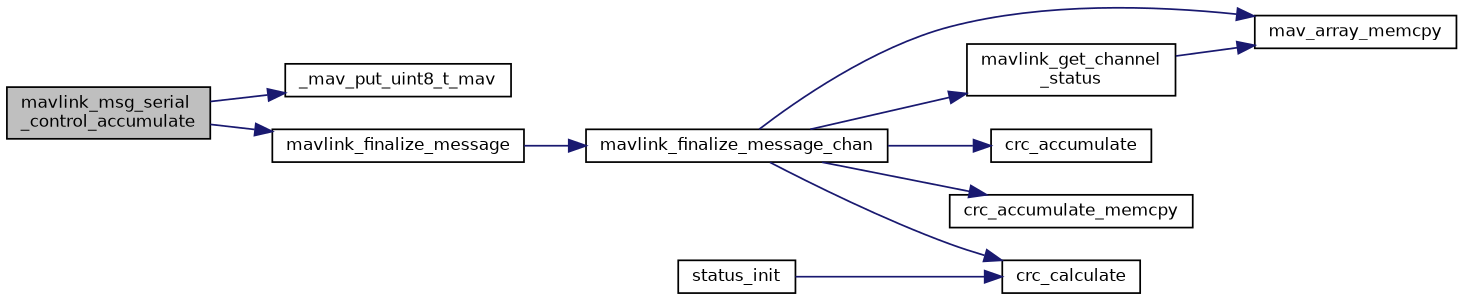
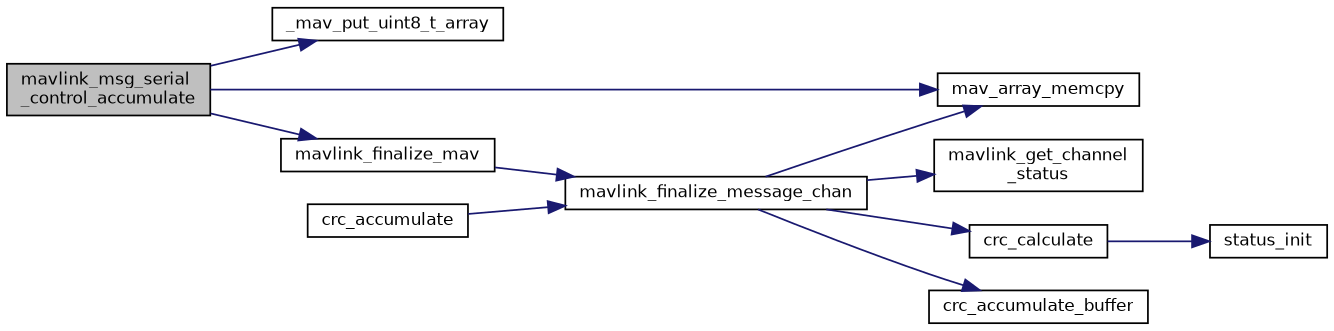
(1207, 52) -> (565, 90)
(398, 80) -> (388, 24)
(398, 146) -> (388, 155)
(930, 146) -> (508, 211)
(1071, 211) -> (1038, 307)
(890, 277) -> (1150, 241)
